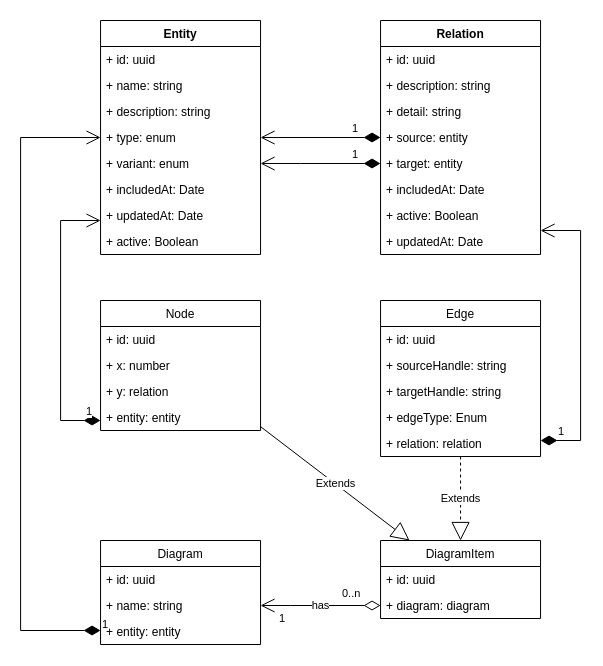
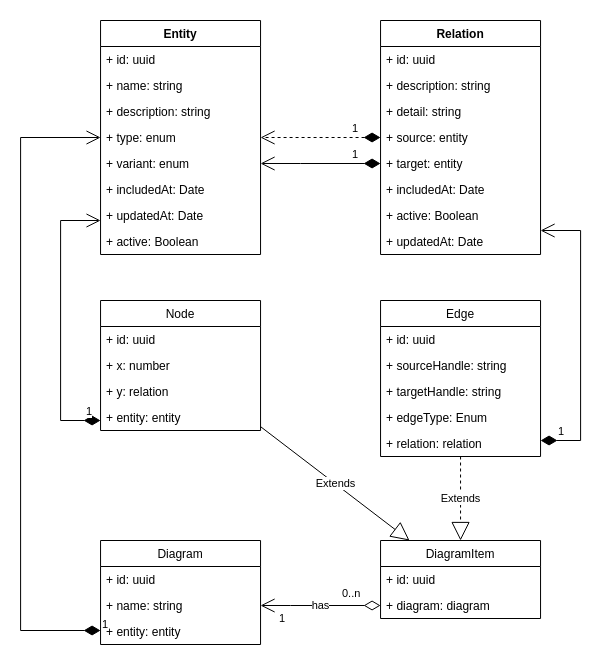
(313, 138) -> (313, 138)
